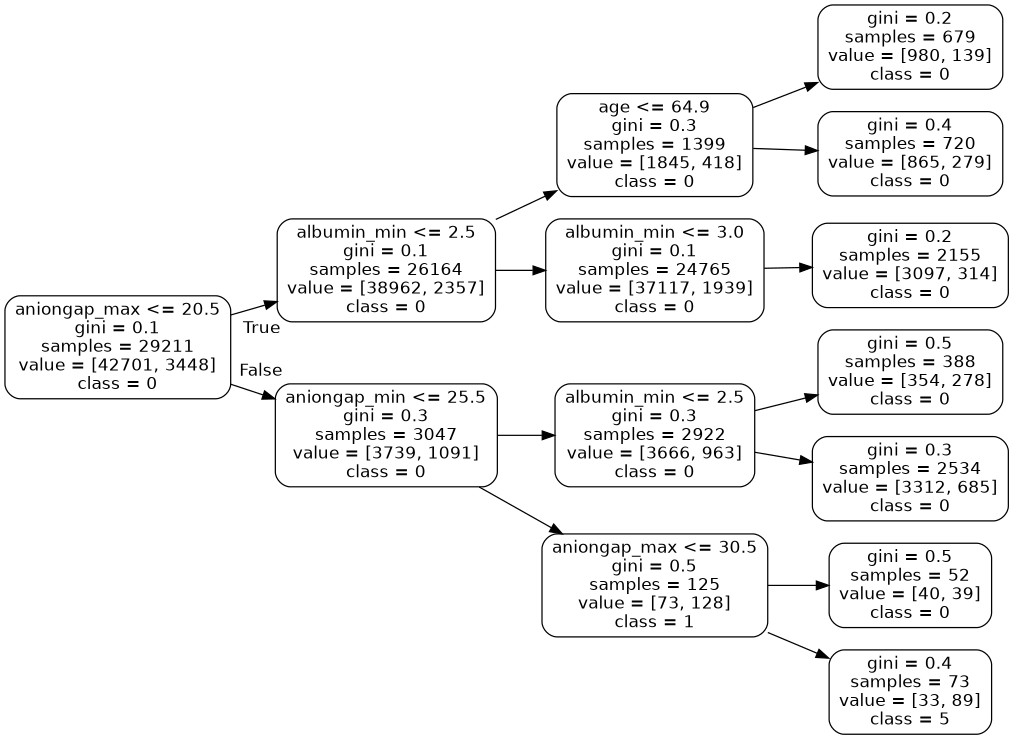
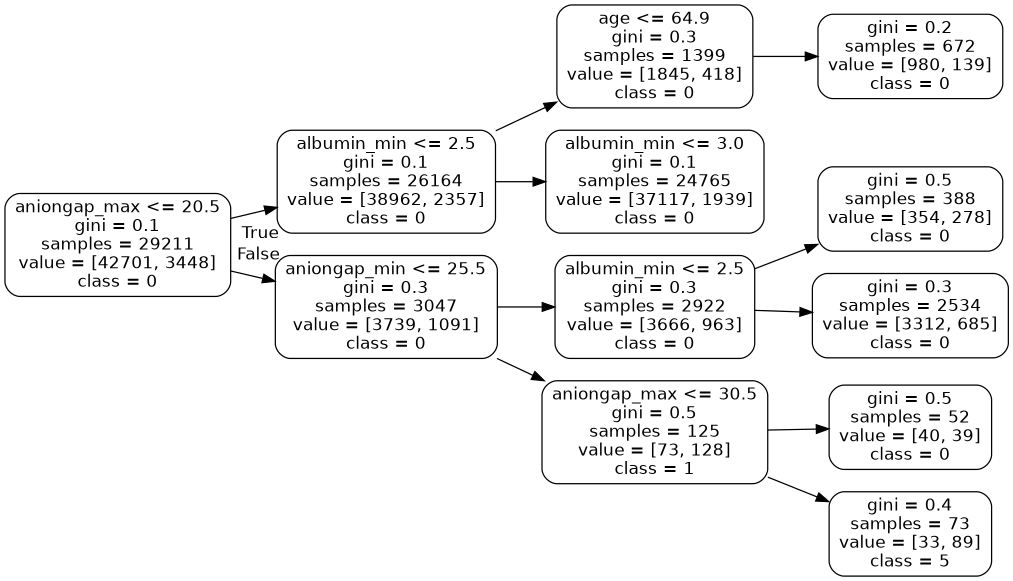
(910, 47) -> (910, 56)
(910, 154) -> none
(910, 265) -> none
